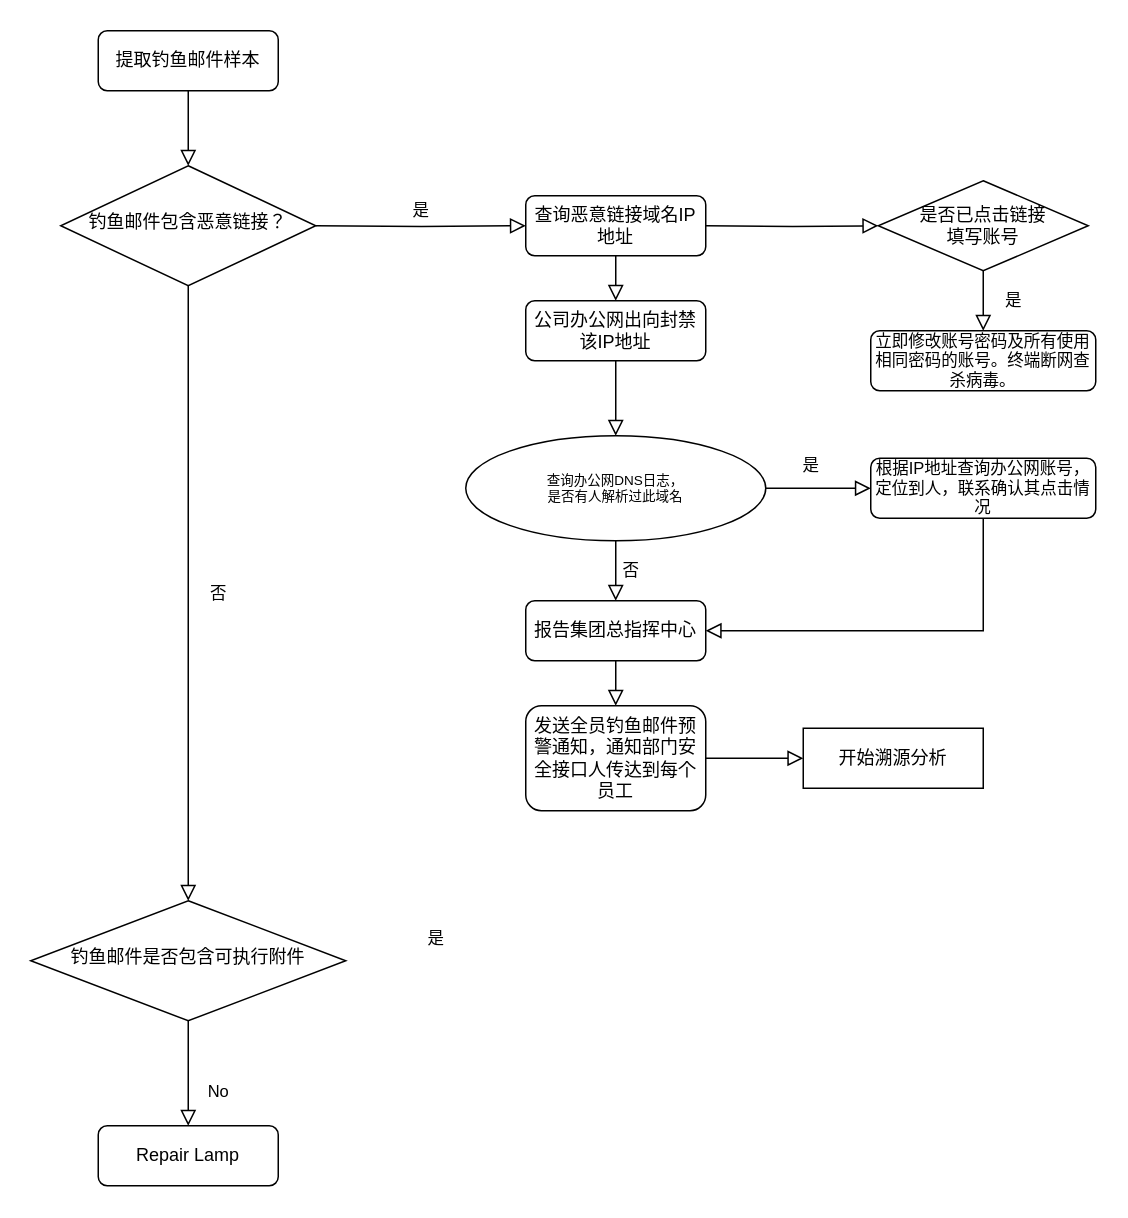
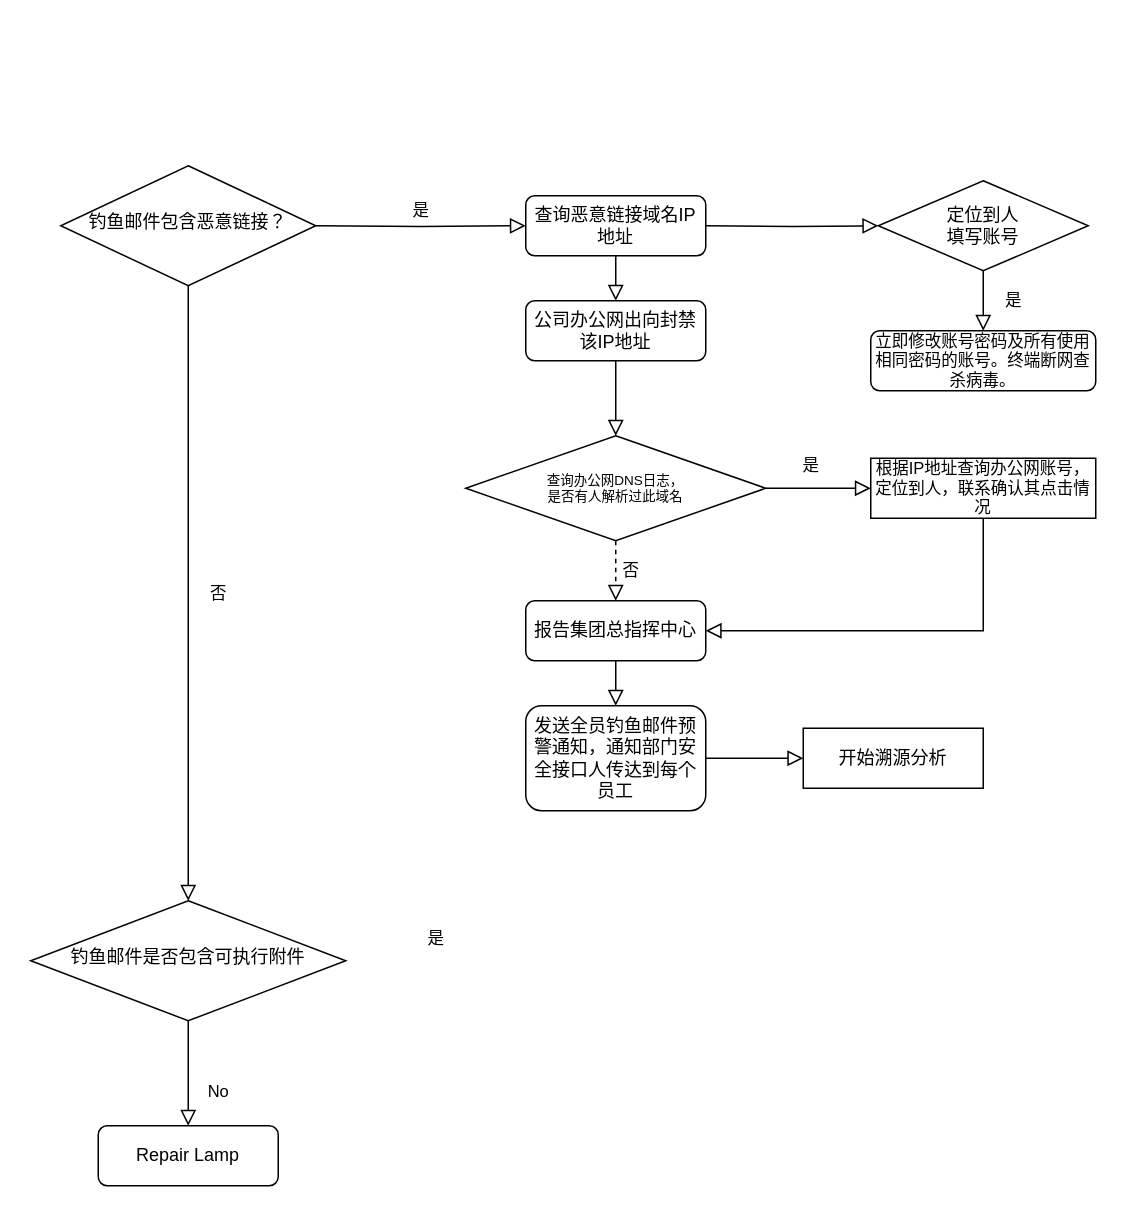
(188, 61) -> none
(188, 120) -> none
(983, 226) -> (983, 226)
(616, 488) -> (616, 488)
(983, 488) -> (983, 488)
(616, 563) -> (616, 563)
